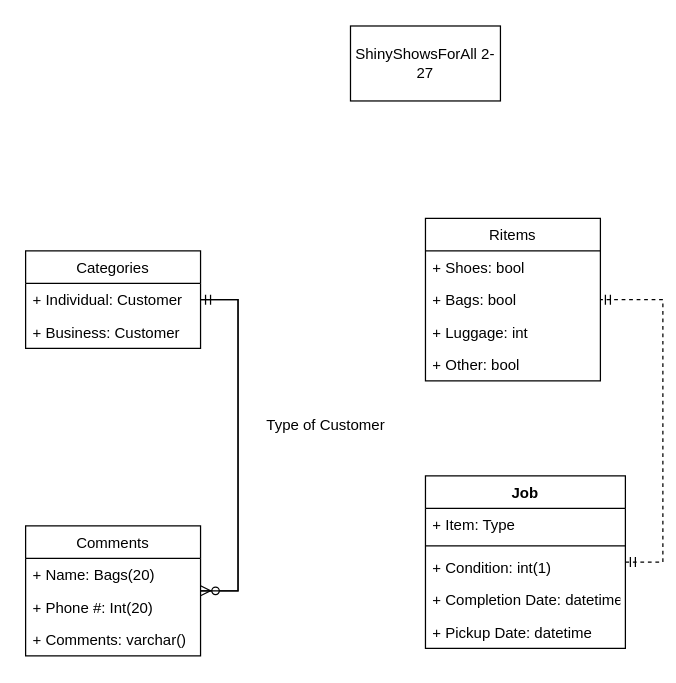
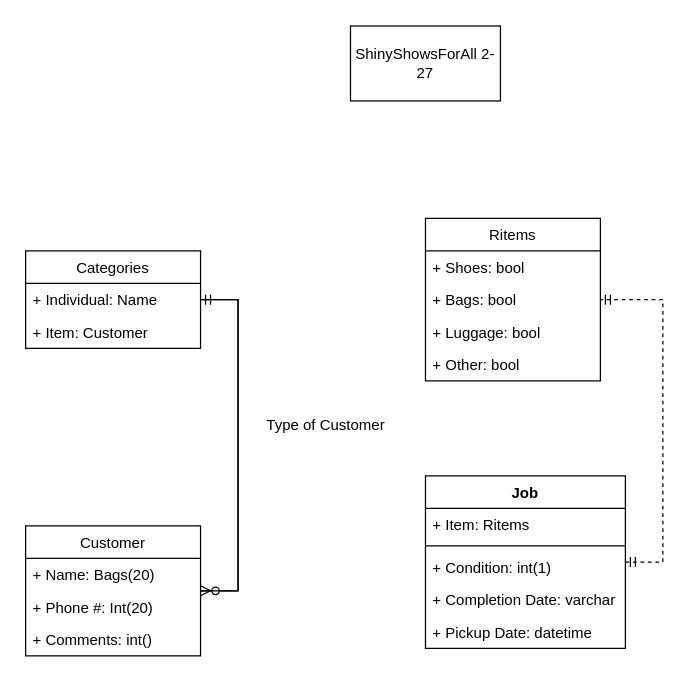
(113, 300) -> (96, 300)
(109, 333) -> (94, 333)
(484, 333) -> (488, 333)
(477, 525) -> (484, 525)
(113, 543) -> (113, 543)
(532, 600) -> (530, 600)
(115, 640) -> (96, 640)
